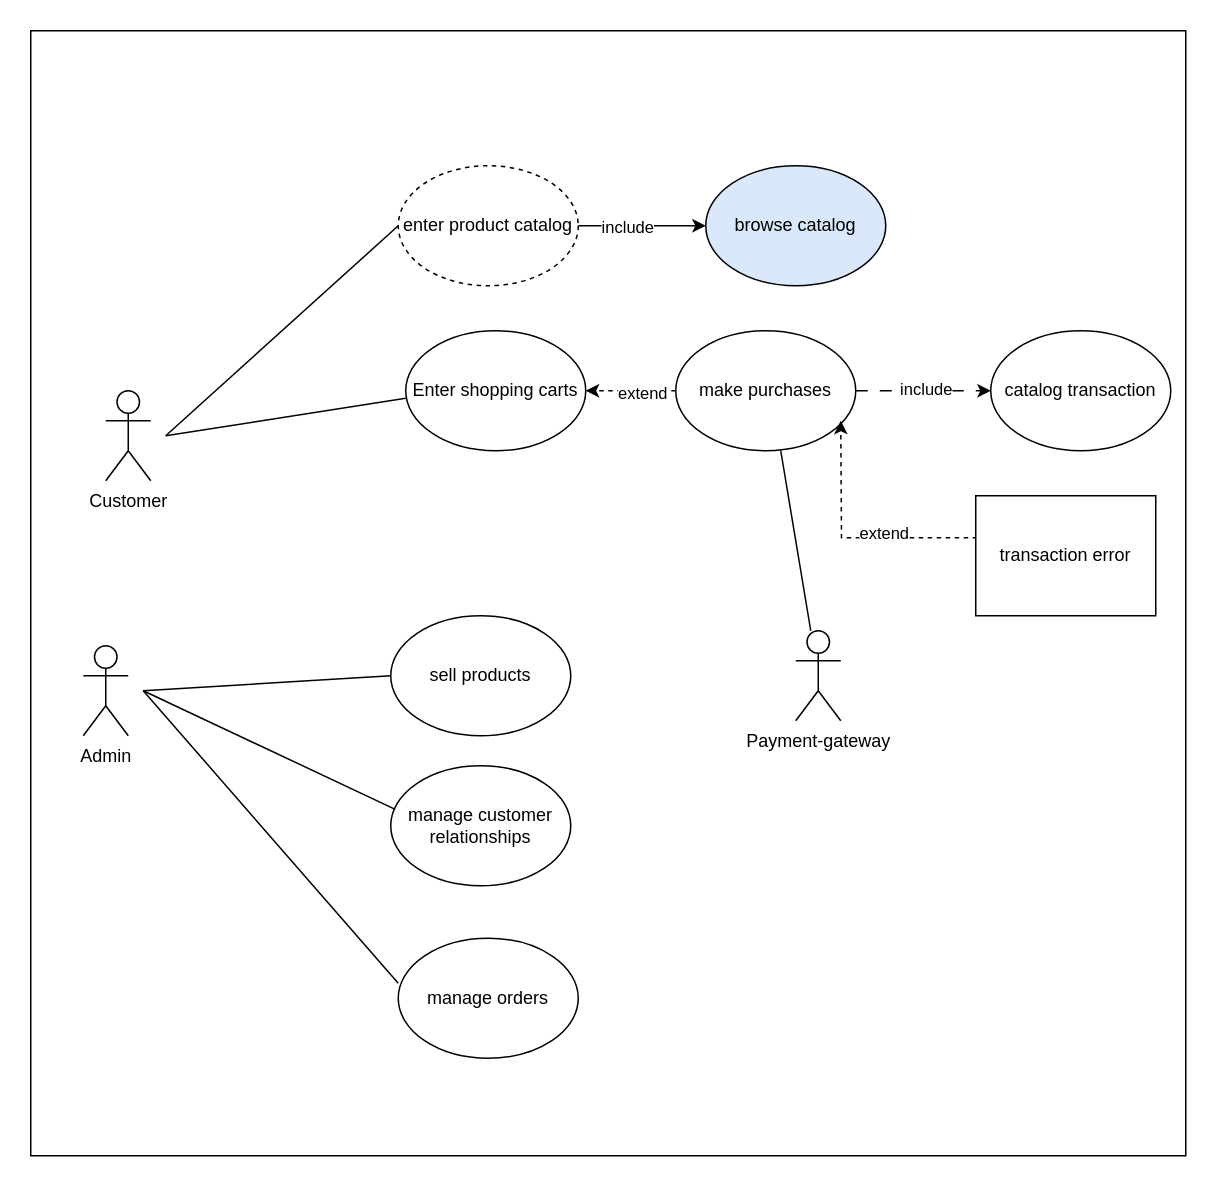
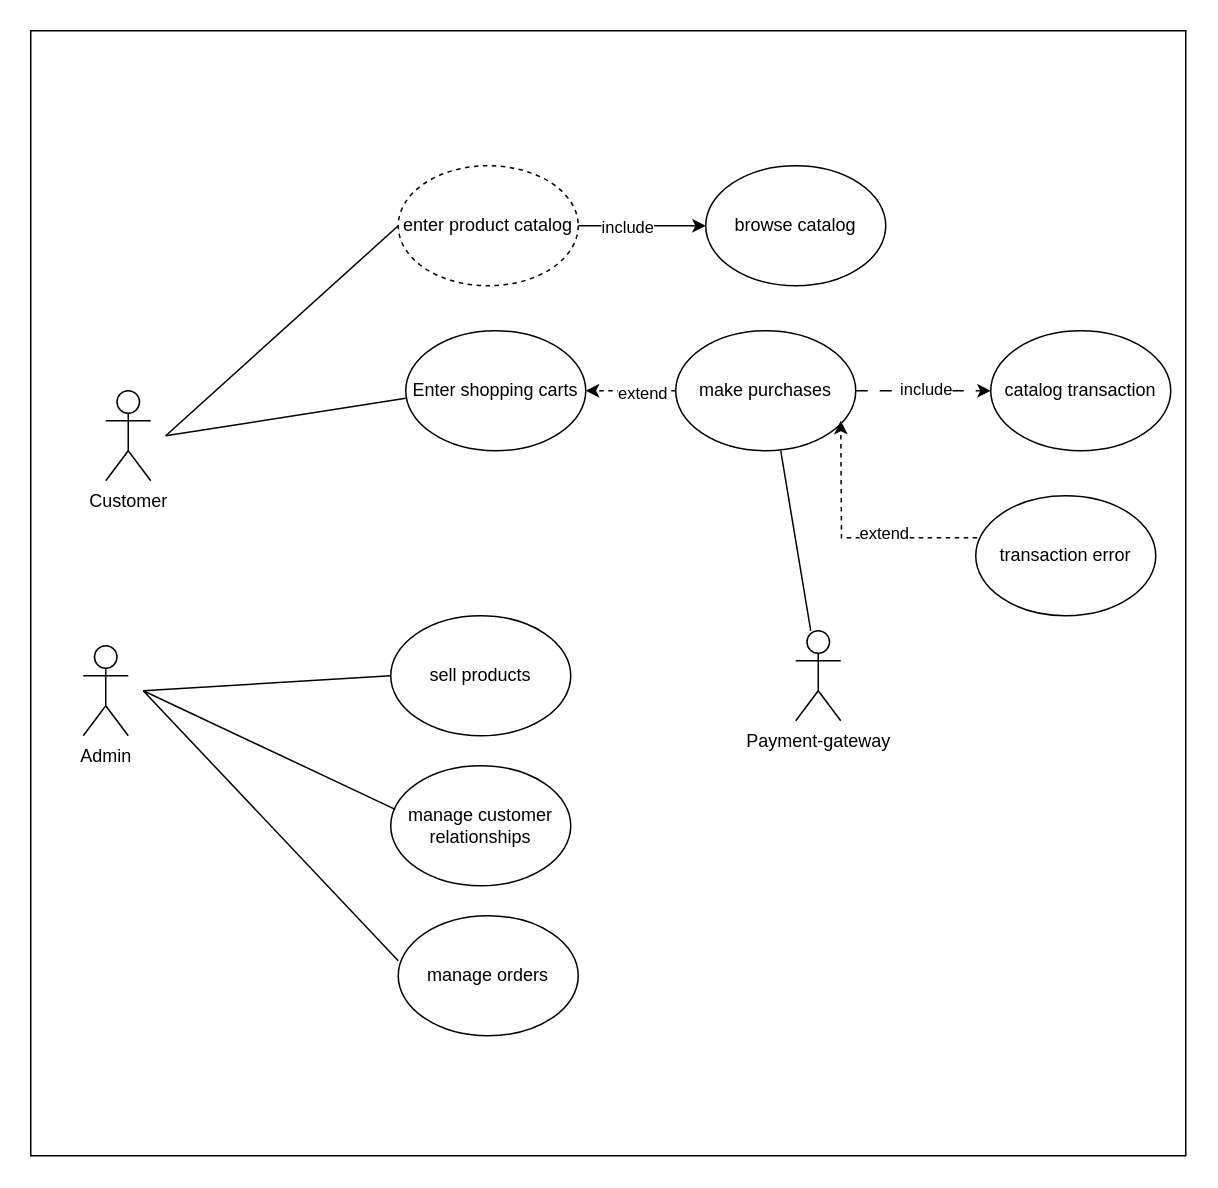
(796, 226) -> (796, 226)
(1066, 556) -> (1066, 556)
(488, 998) -> (488, 976)
